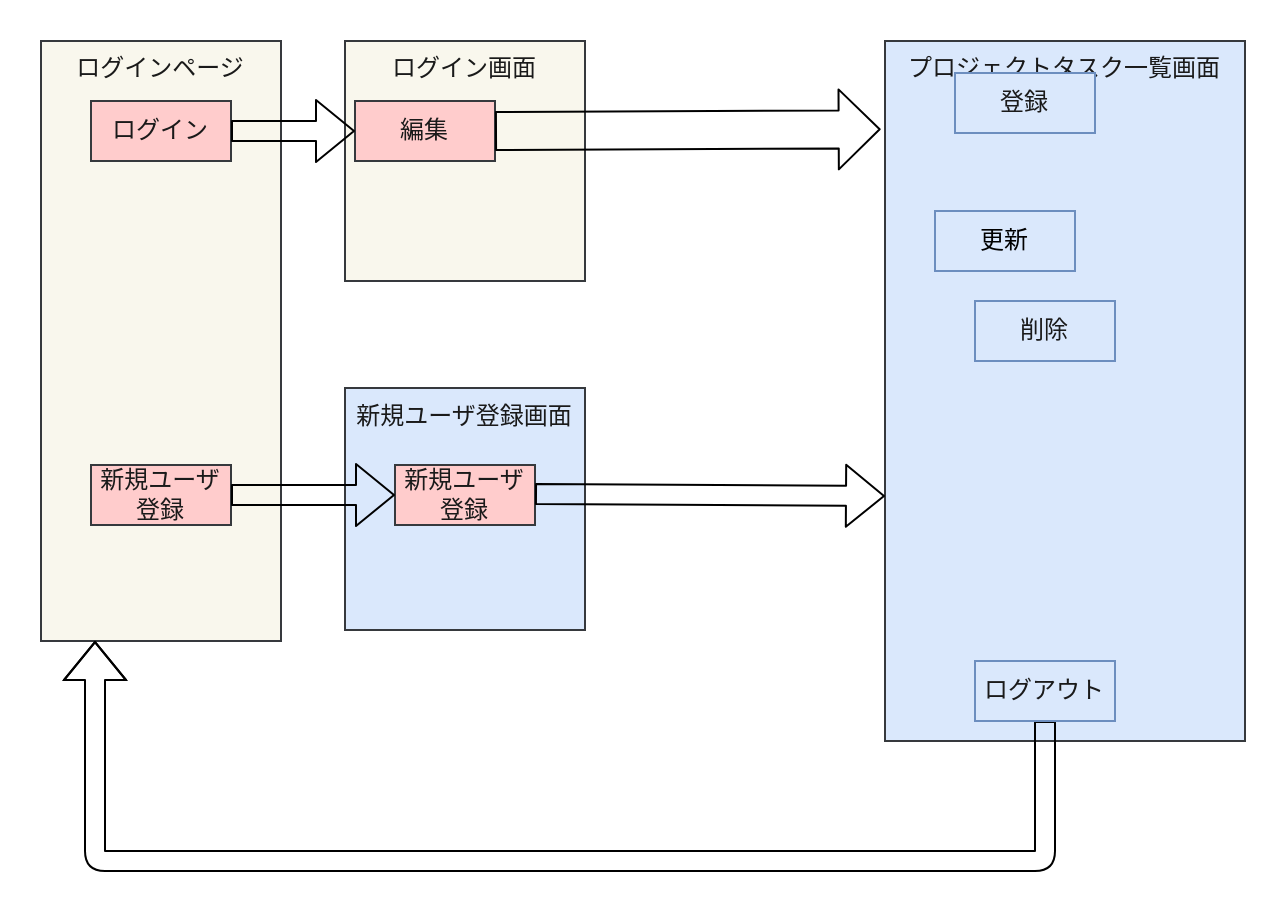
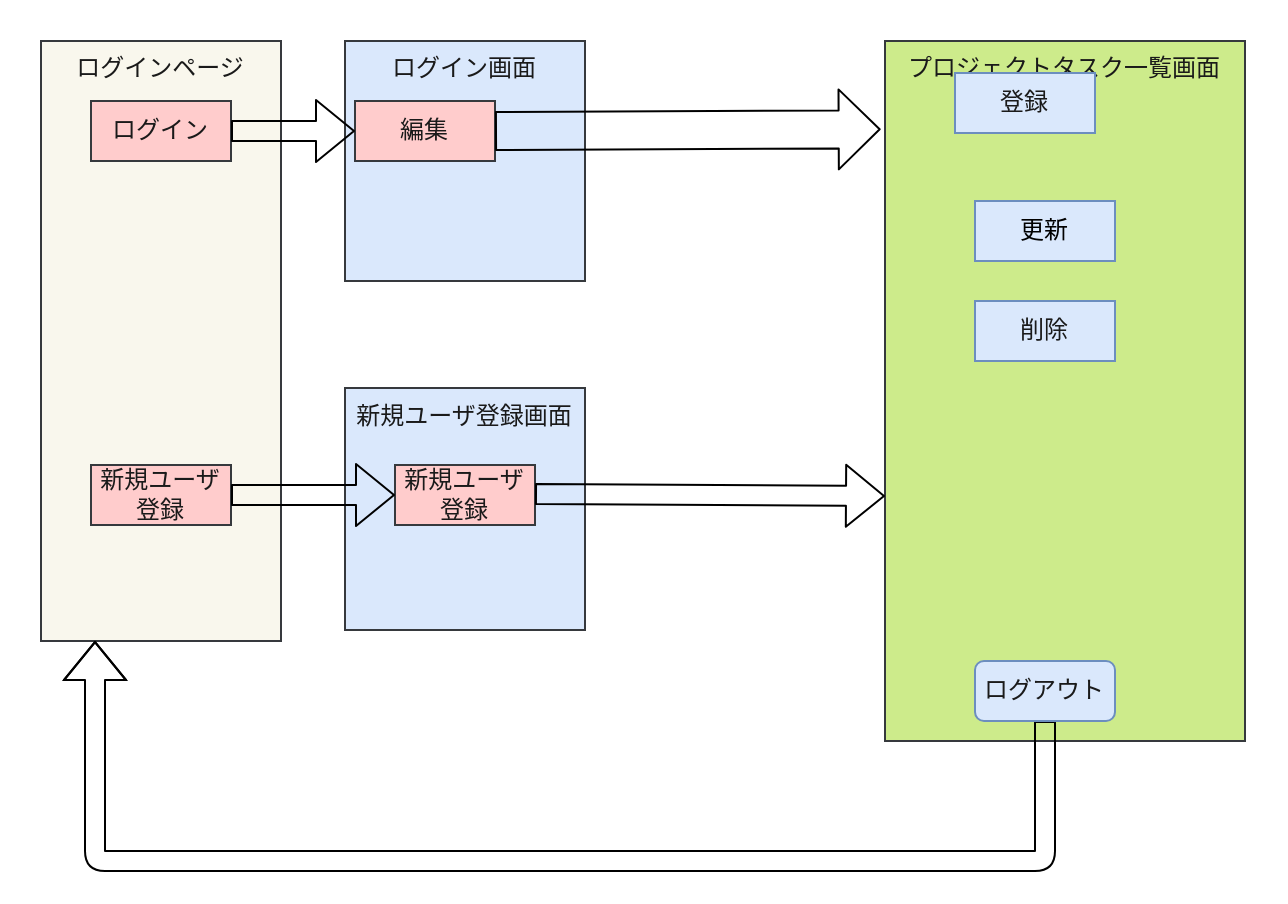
(465, 69) -> (465, 69)
(1005, 241) -> (1045, 231)
(1065, 391) -> (1065, 391)
(1045, 691) -> (1045, 691)
